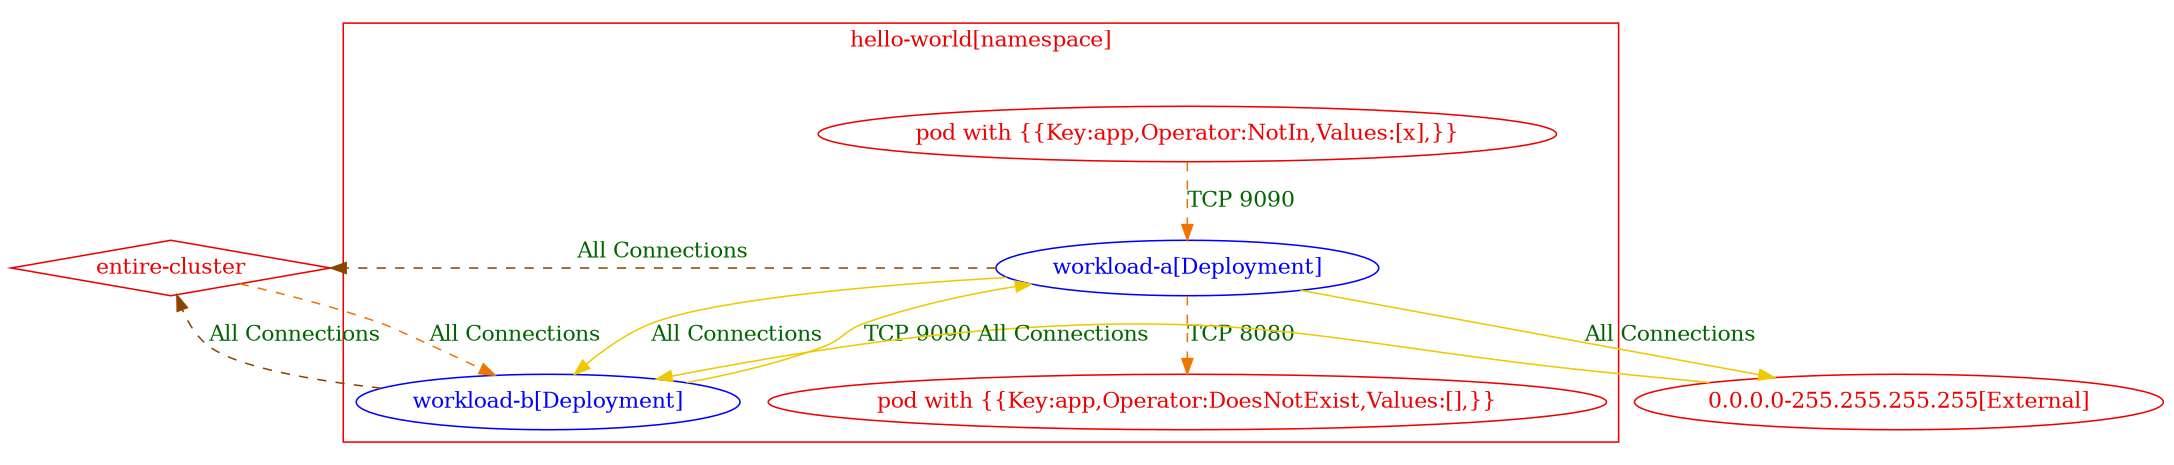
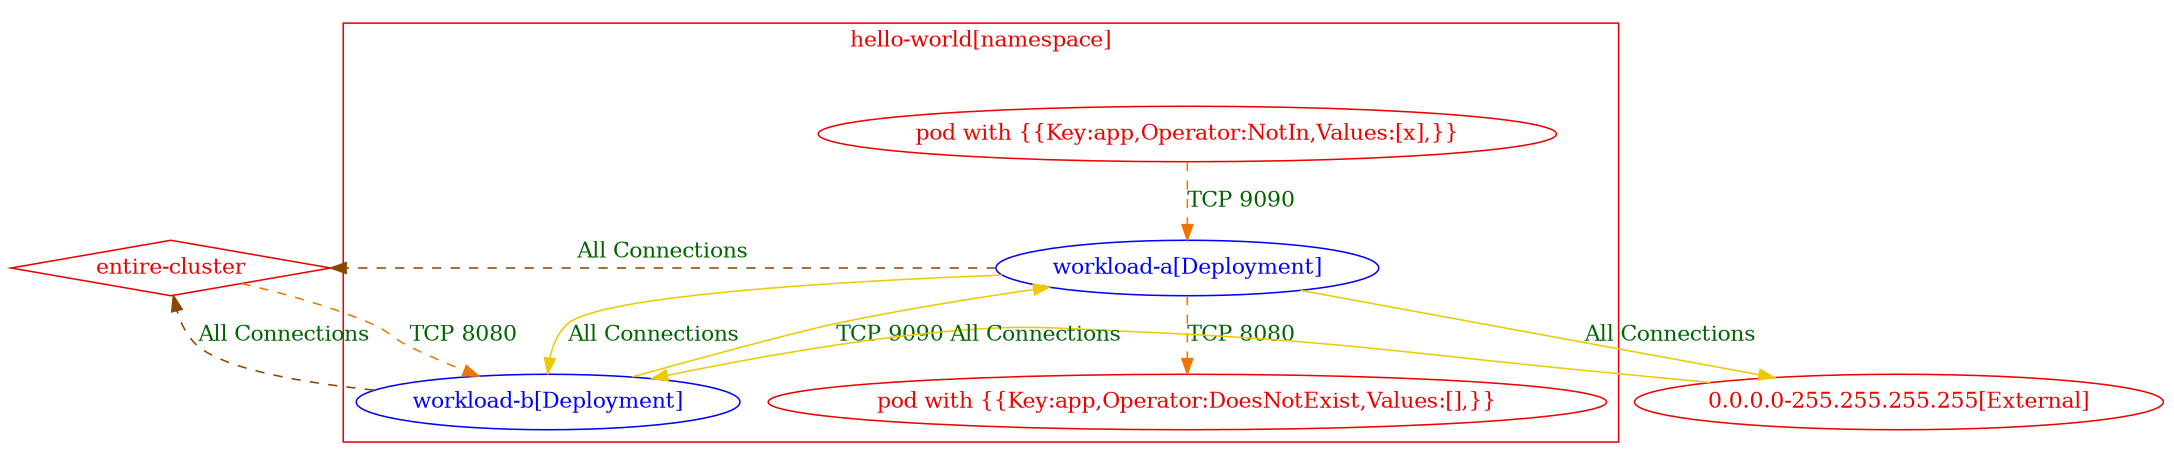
(516, 335) -> (463, 335)
